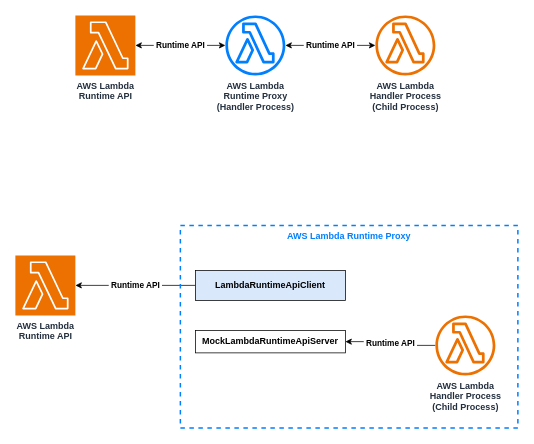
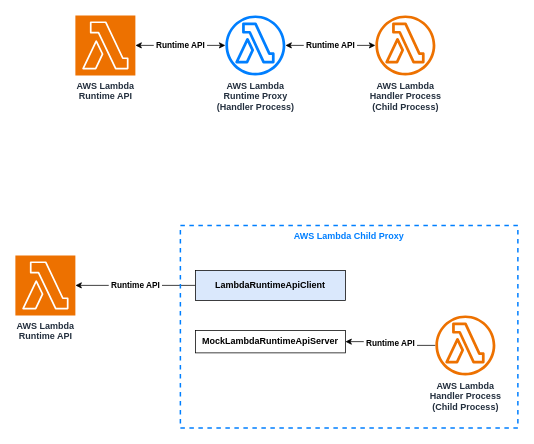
(349, 236) -> (349, 236)
